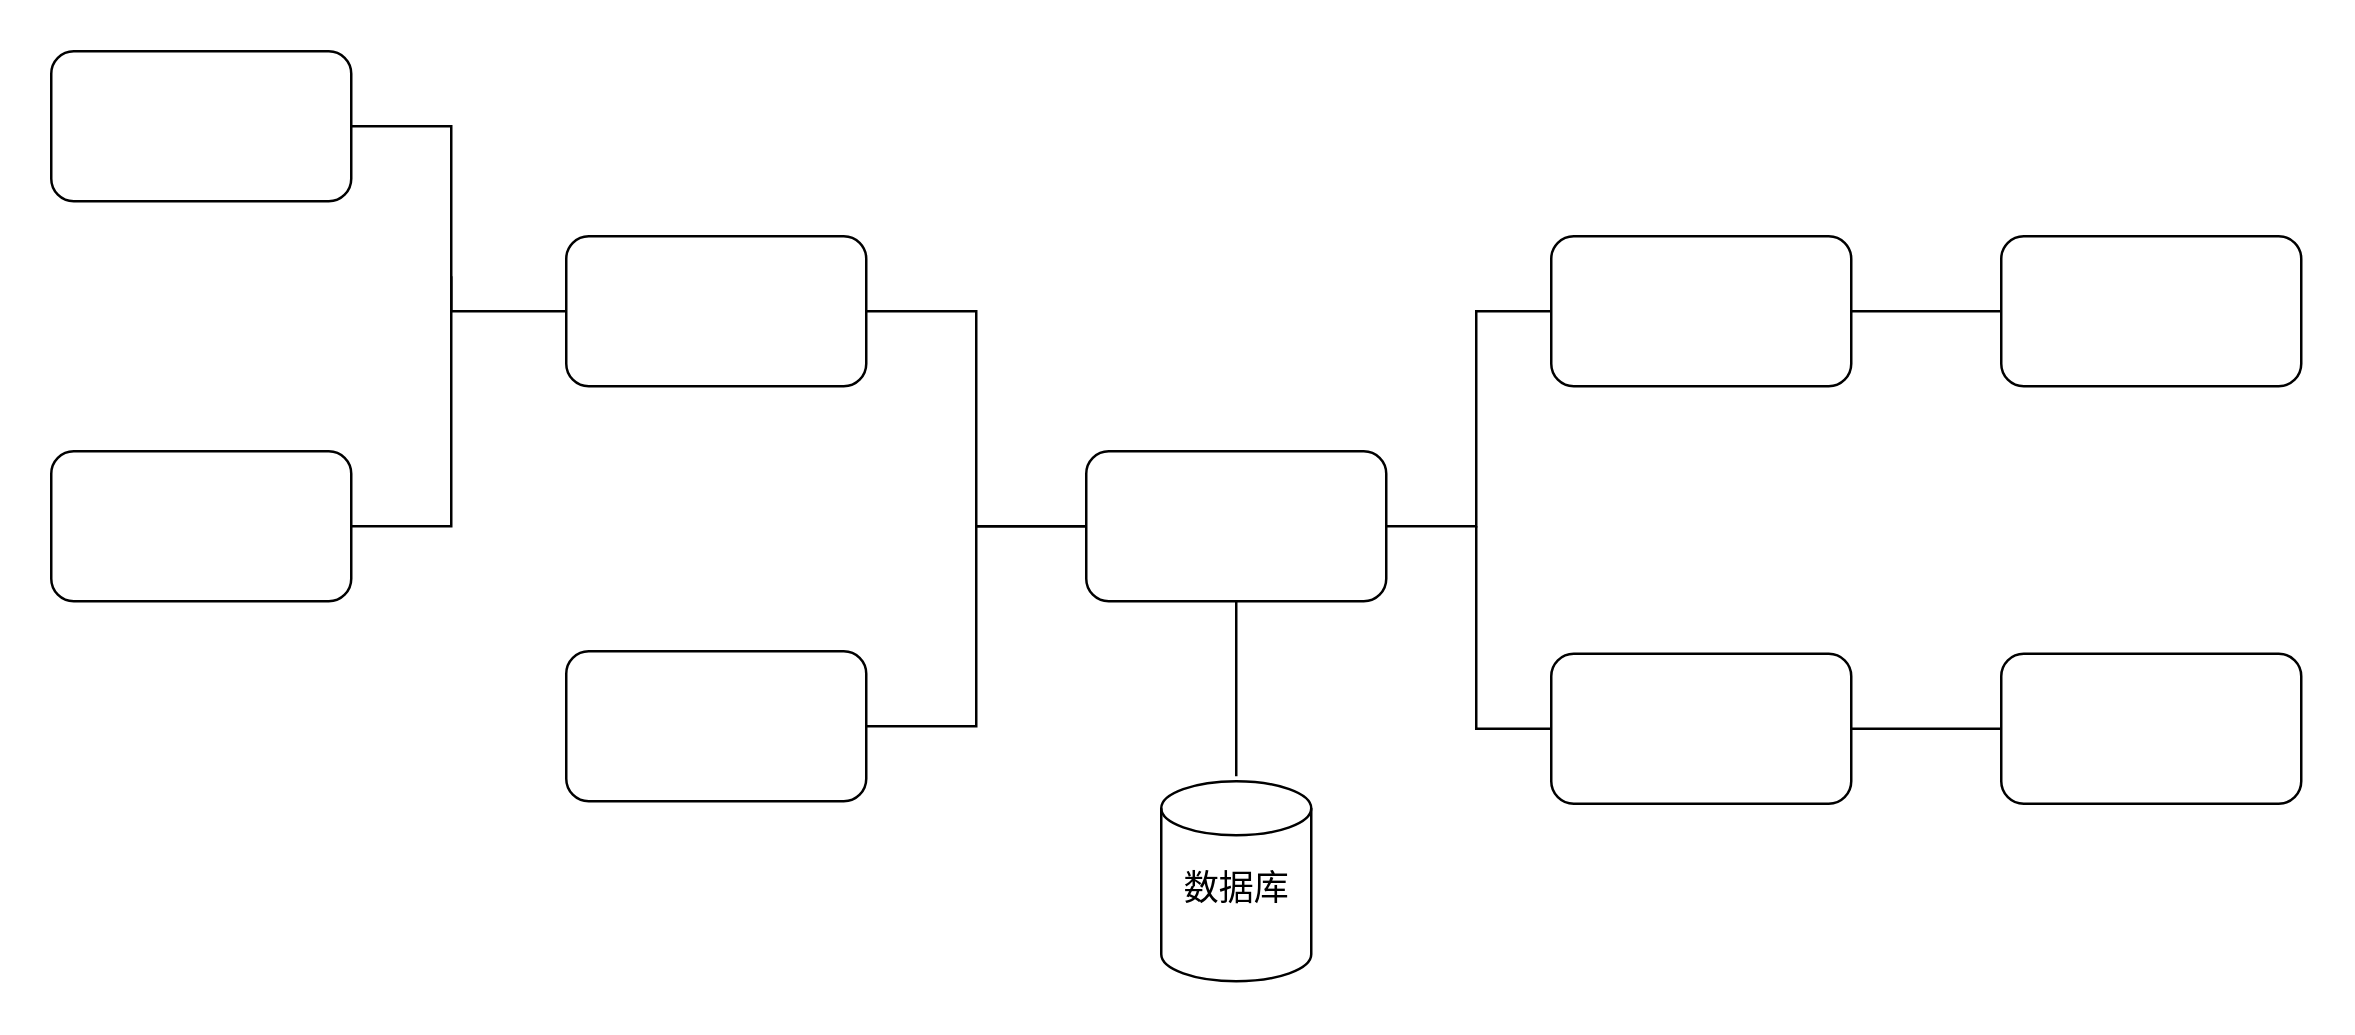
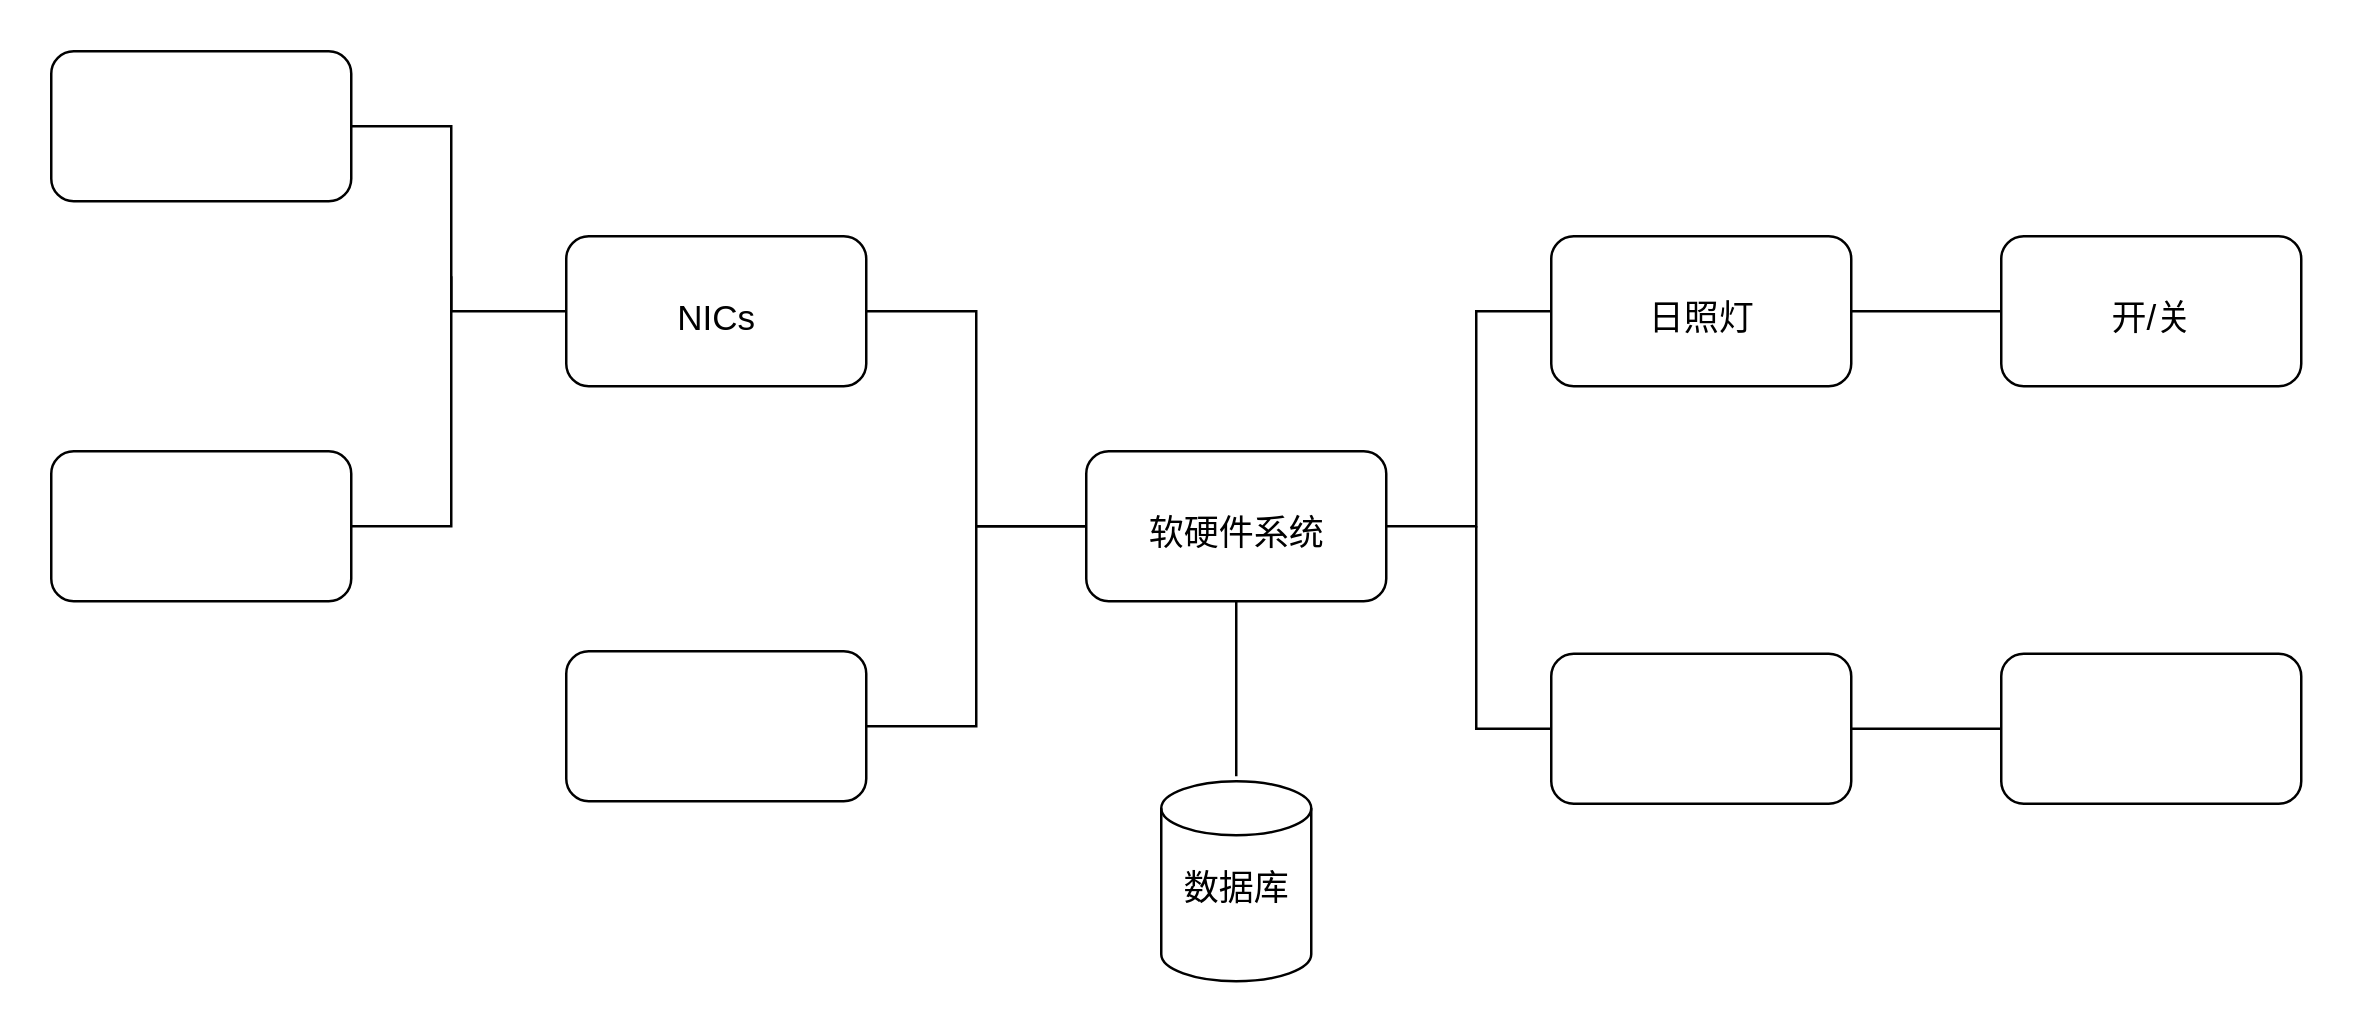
none -> (716, 311)
none -> (1701, 311)
none -> (2151, 311)
none -> (1236, 526)
